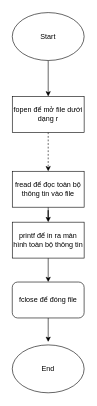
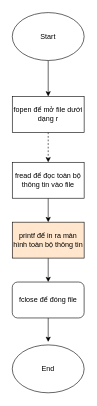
(48, 189) -> (48, 180)
(48, 240) -> (48, 240)
